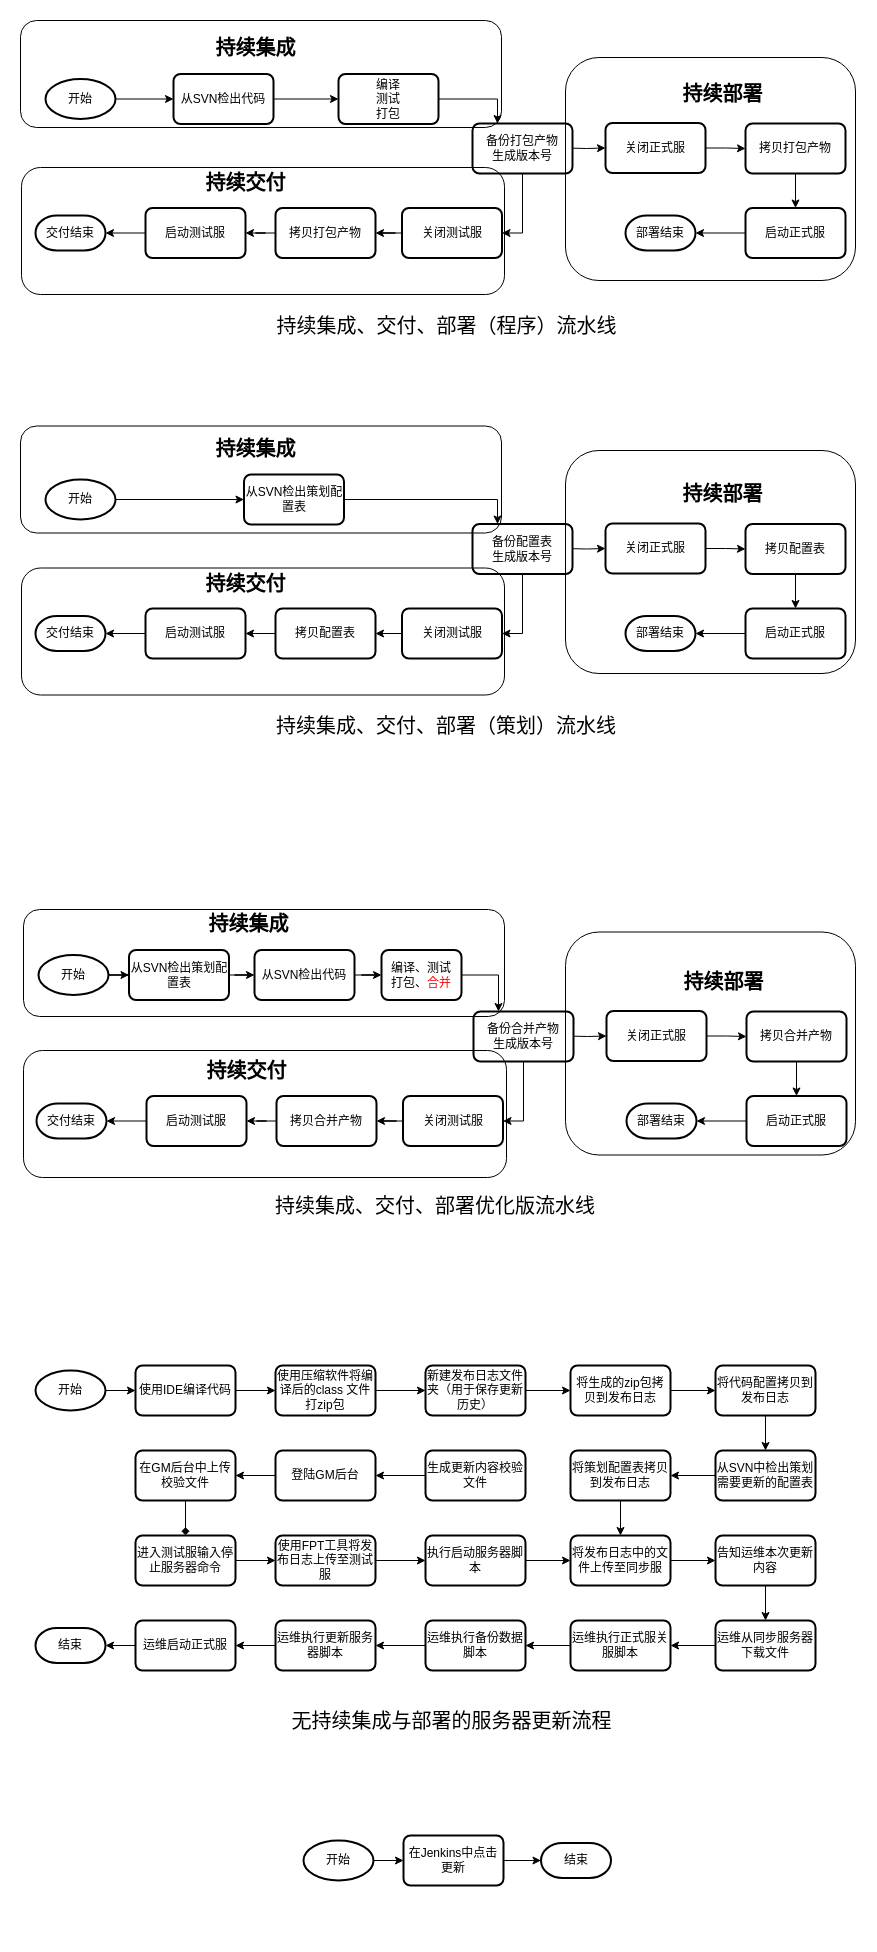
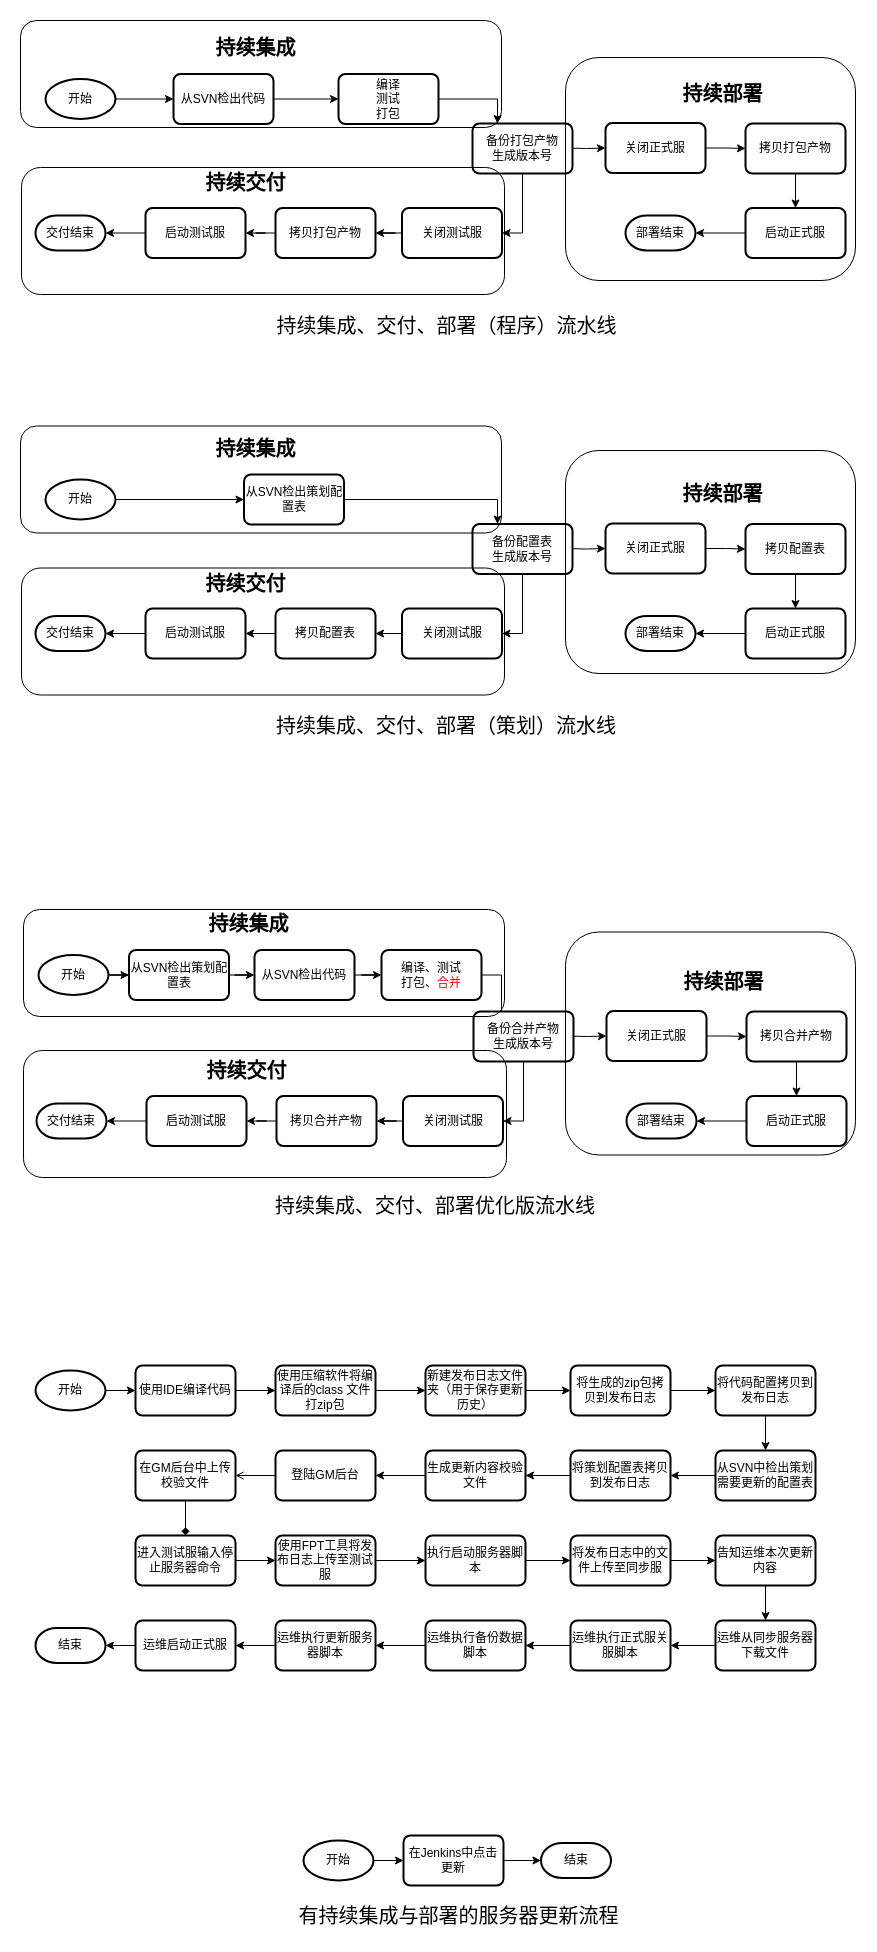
(422, 975) -> (432, 975)
(244, 1476) -> (242, 1476)
(621, 1520) -> (551, 1476)
(452, 1721) -> none
none -> (459, 1916)
